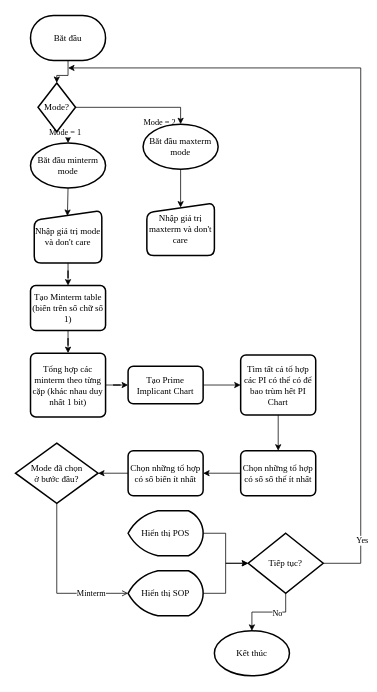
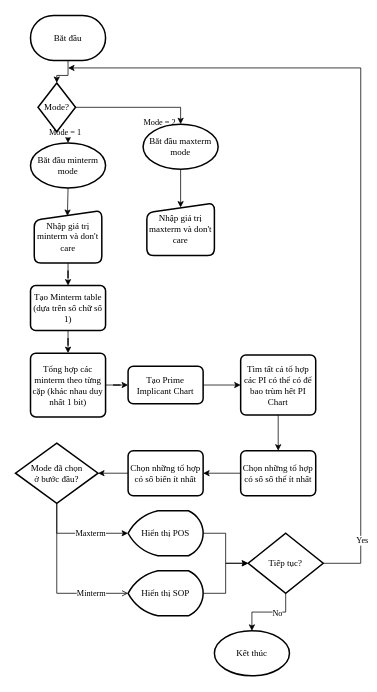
(68, 237) -> (68, 237)
(68, 308) -> (68, 308)
none -> (90, 533)
